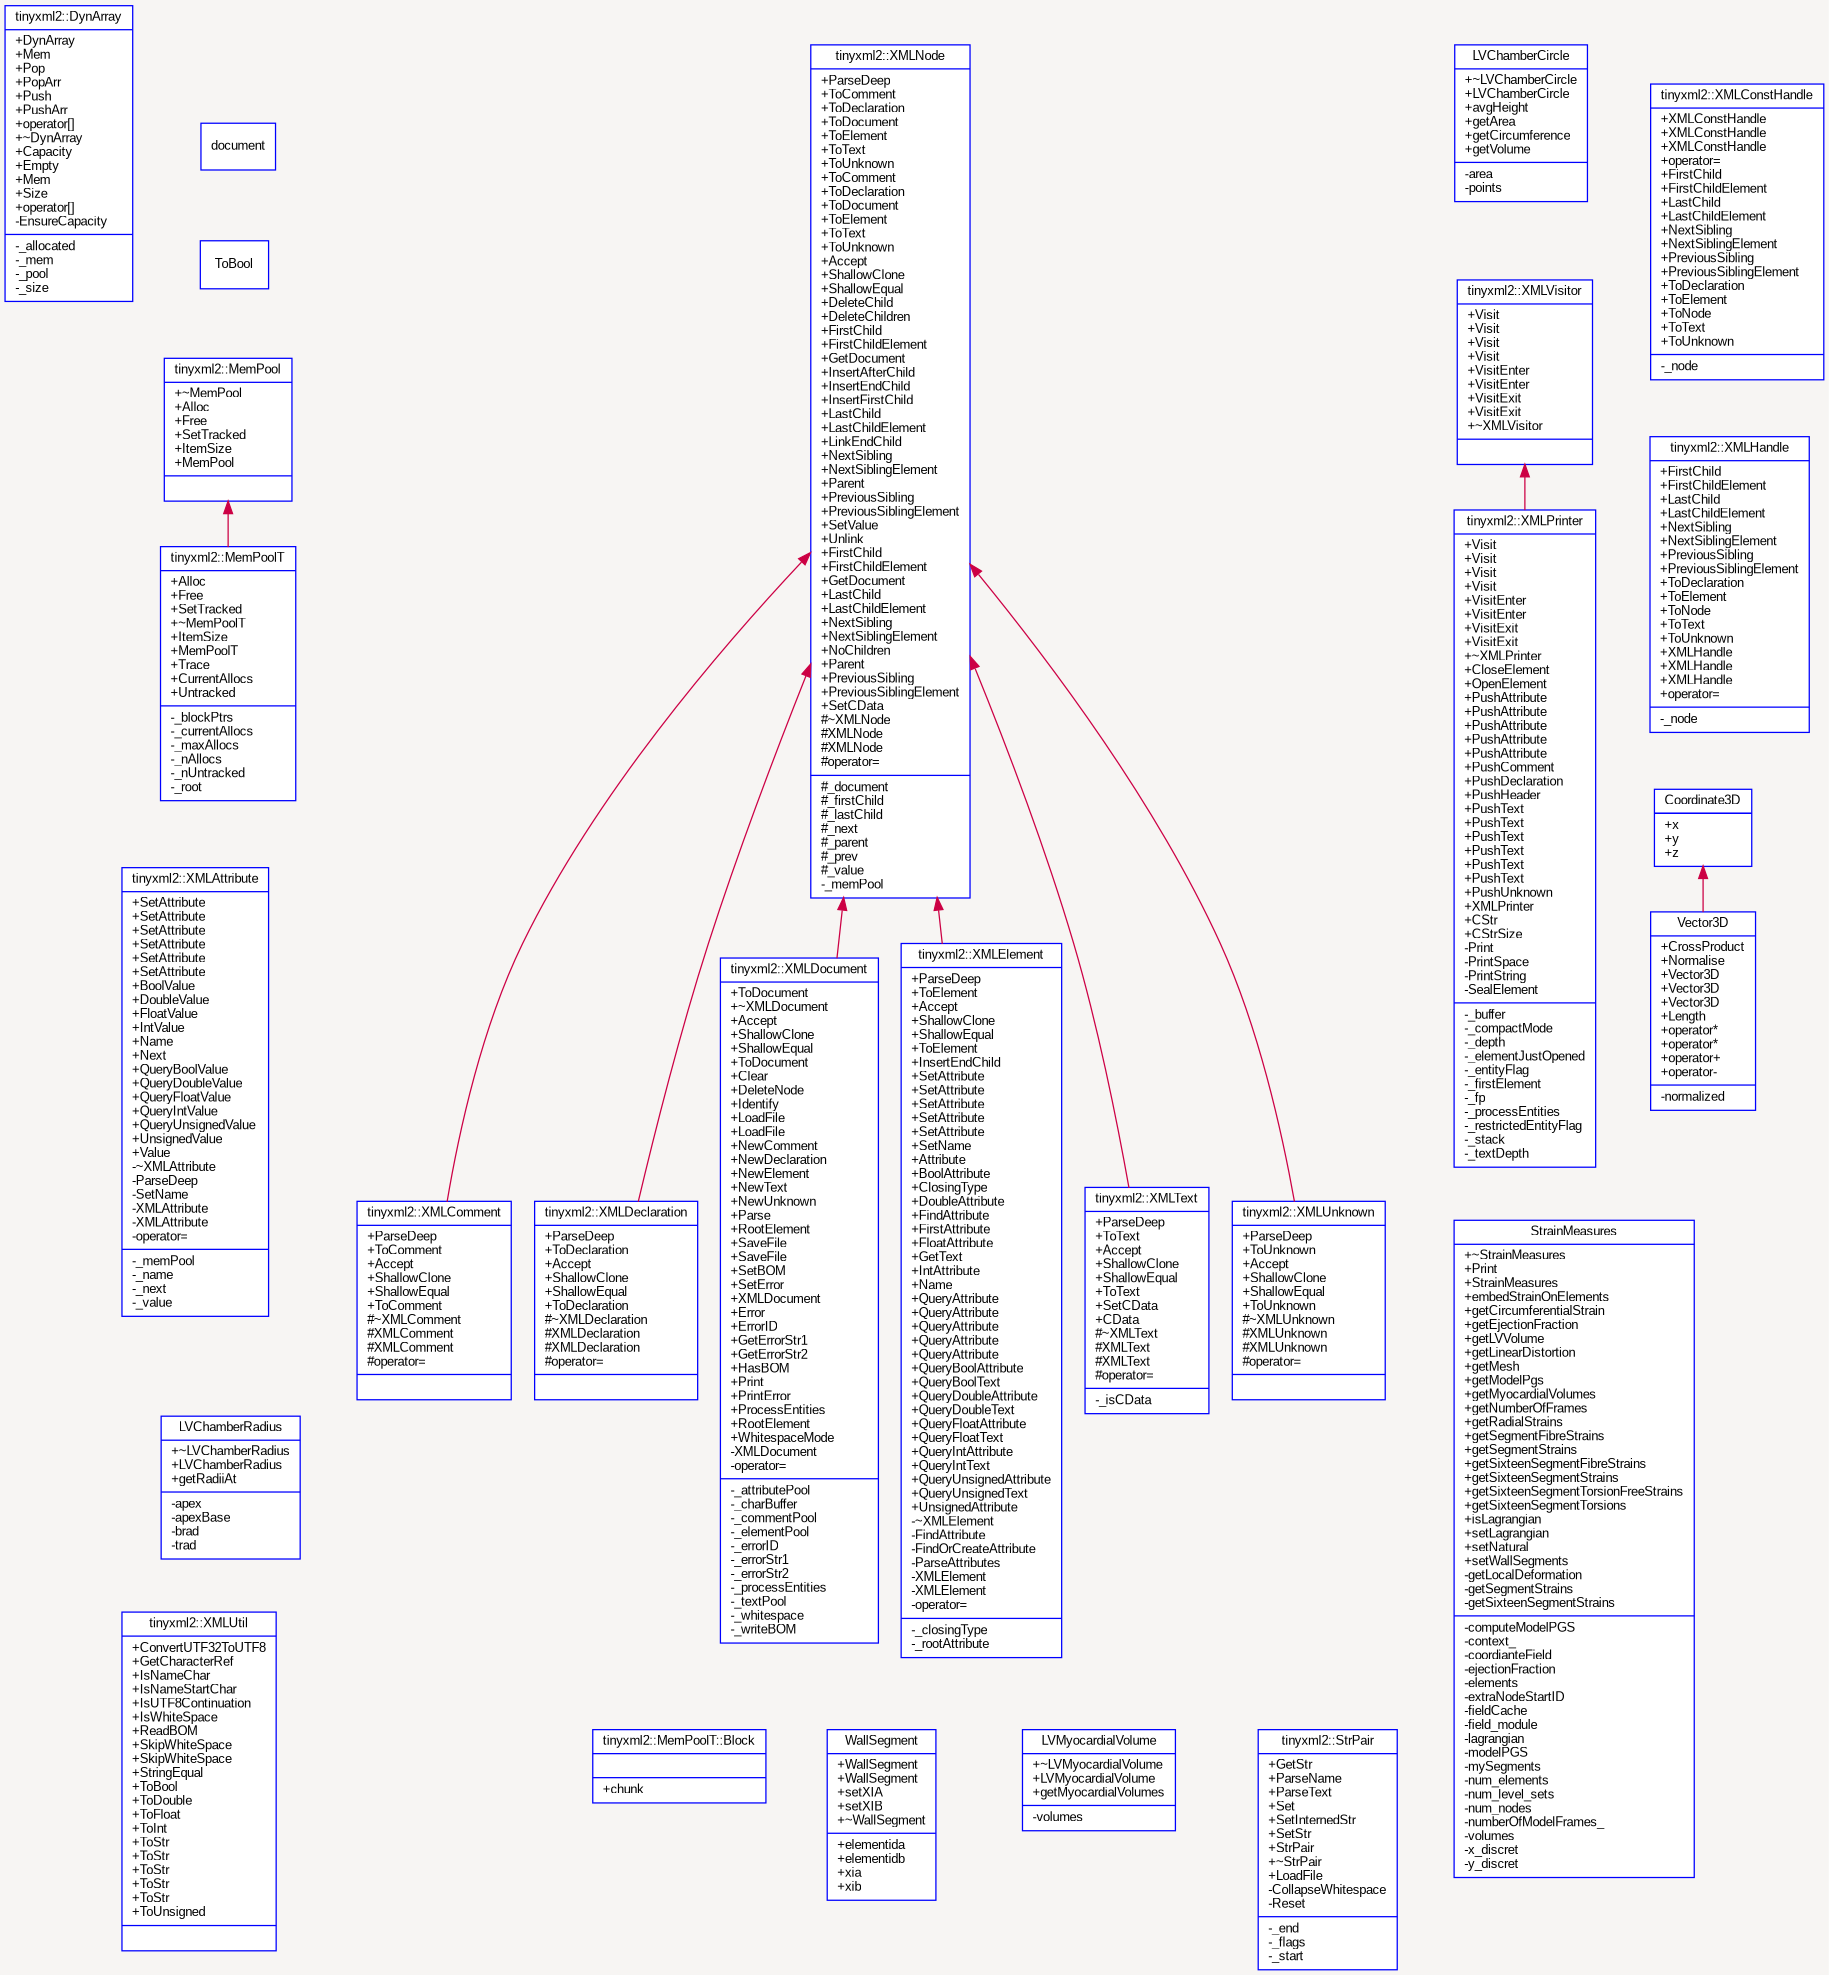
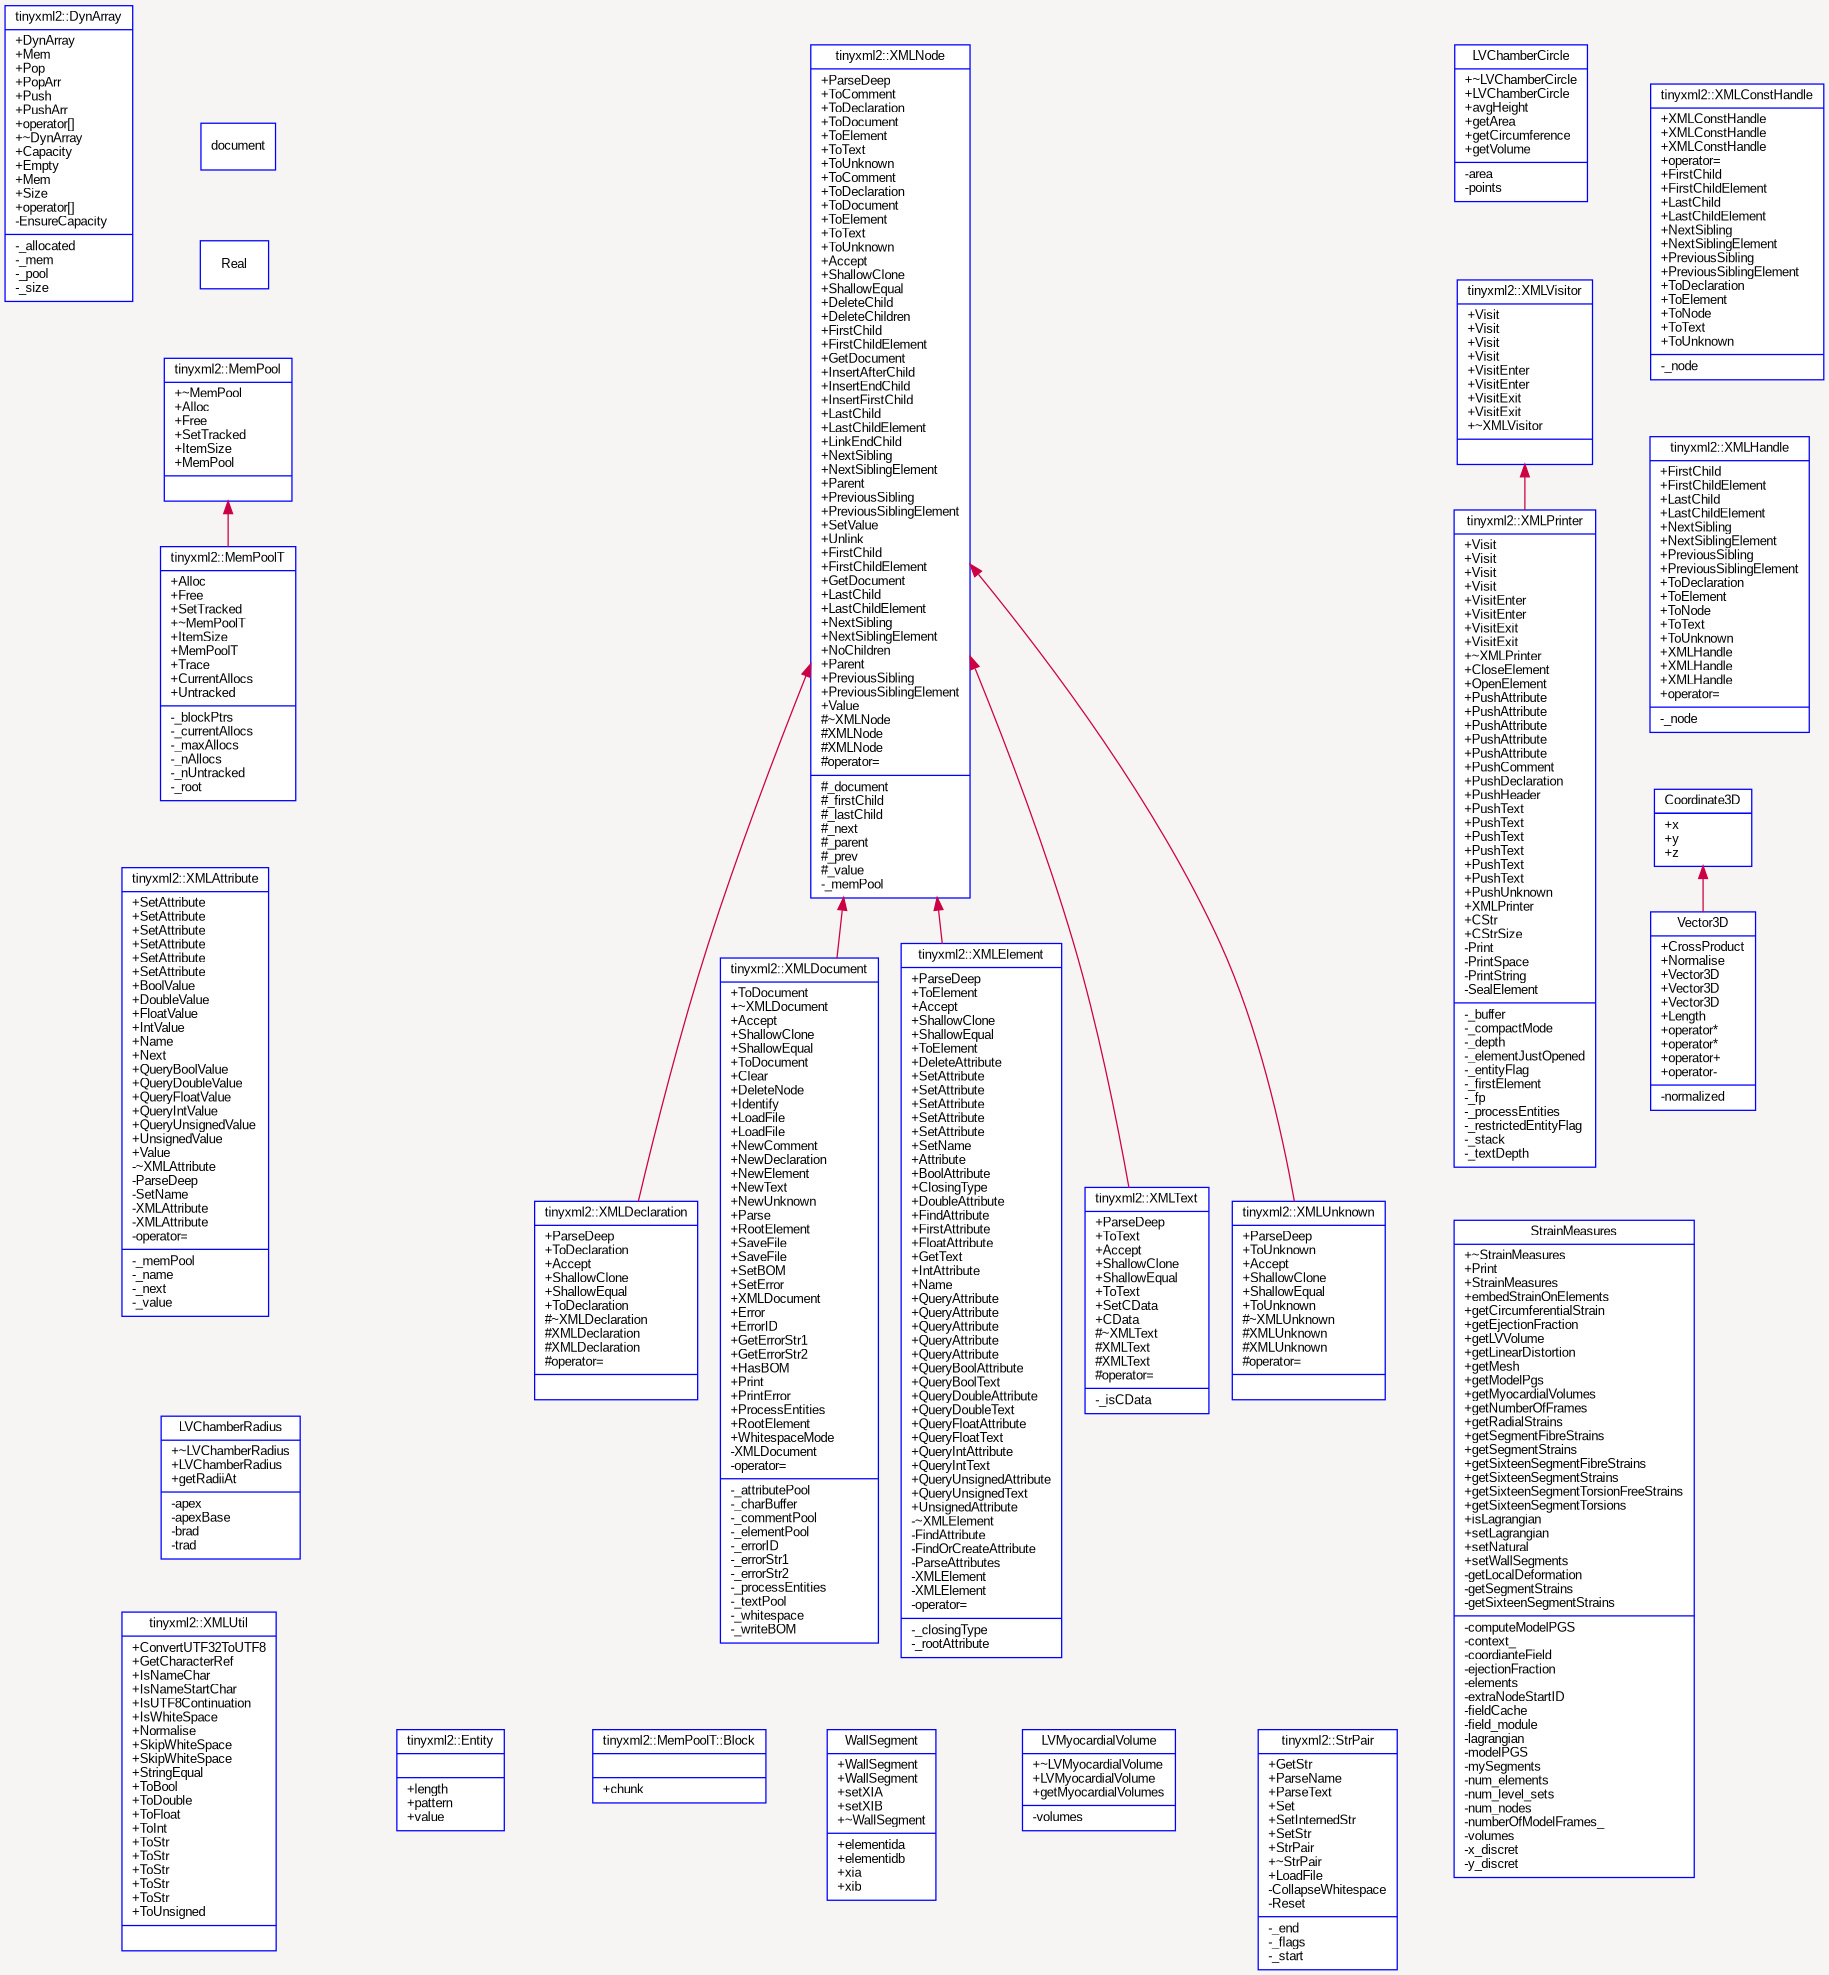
(234, 265) -> (234, 265)
(852, 707) -> (840, 707)
(956, 1063) -> (957, 1063)
(434, 1301) -> none
(165, 1732) -> (164, 1732)
none -> (451, 1780)
